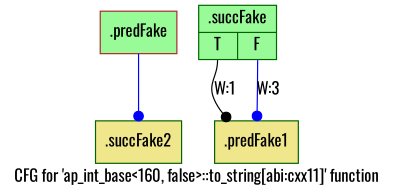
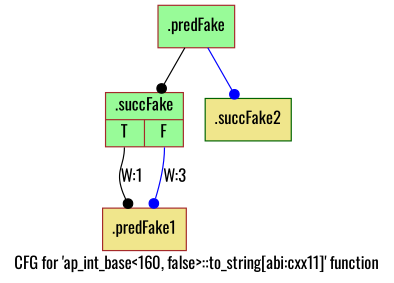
(238, 32) -> (144, 120)
none -> (174, 66)
(256, 142) -> (144, 229)
